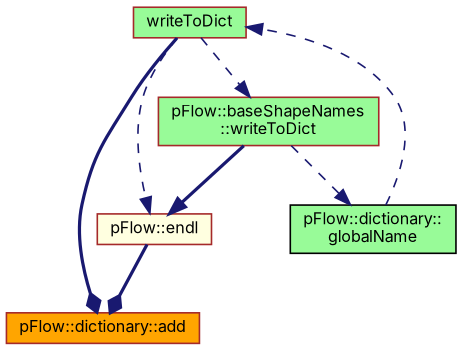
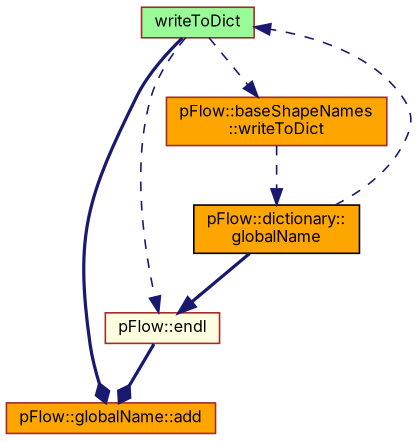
(269, 121) -> (277, 121)
(213, 174) -> (221, 278)
(373, 229) -> (277, 229)
(103, 328) -> (111, 418)
